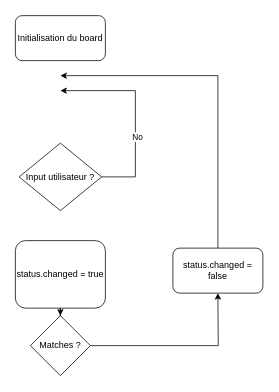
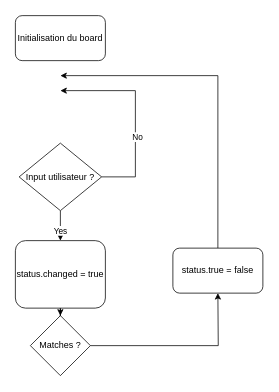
none -> (60, 222)
(218, 270) -> (218, 270)
